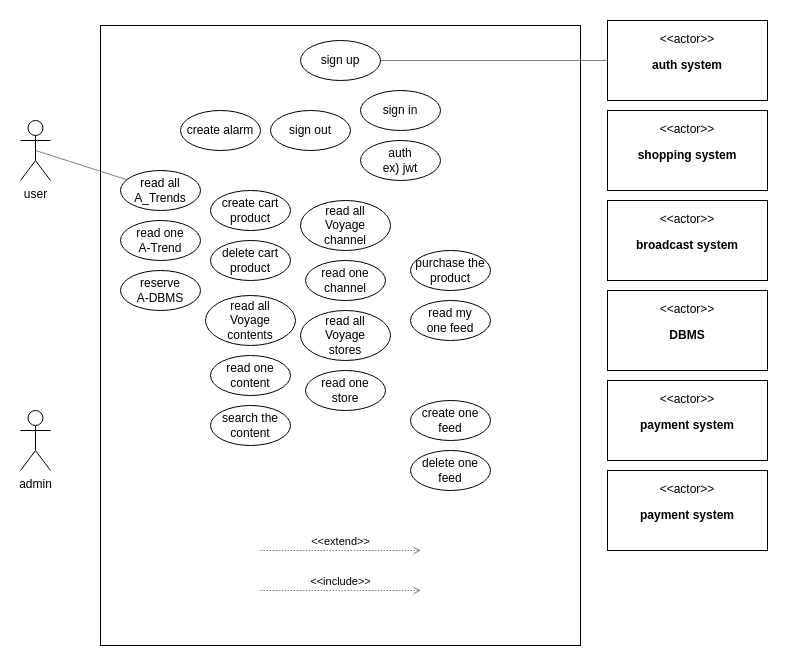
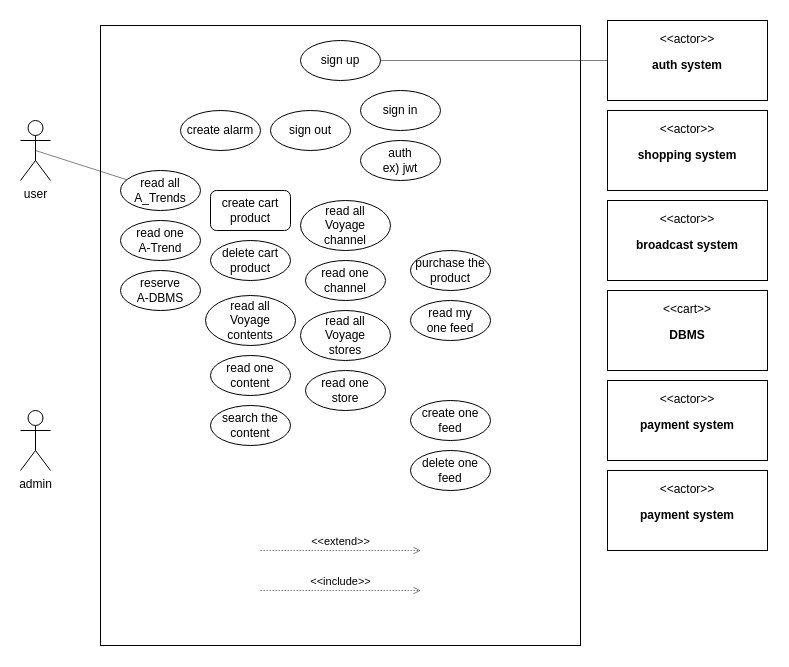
(251, 211) -> (251, 211)
(688, 291) -> (688, 291)
